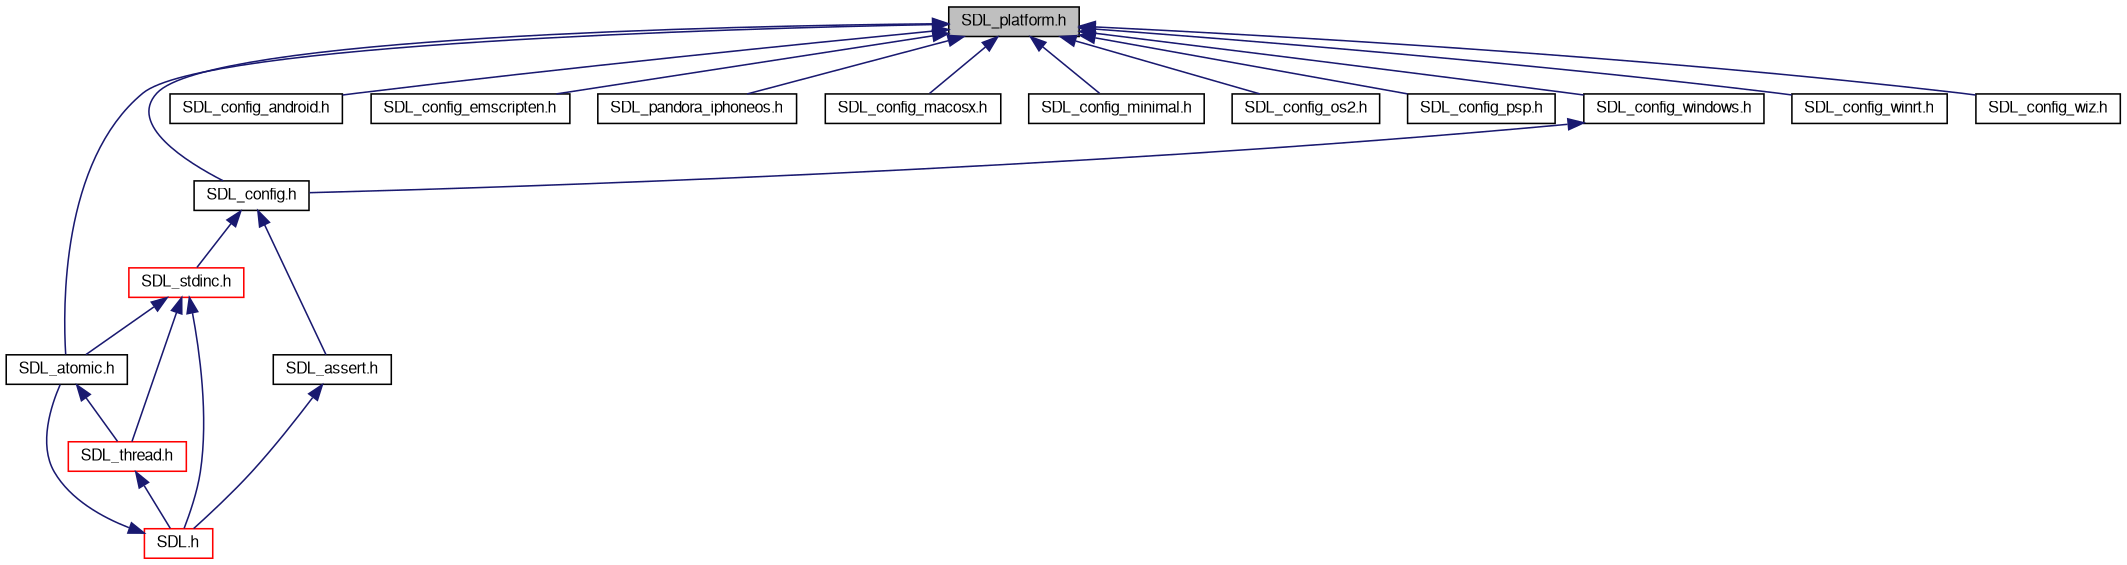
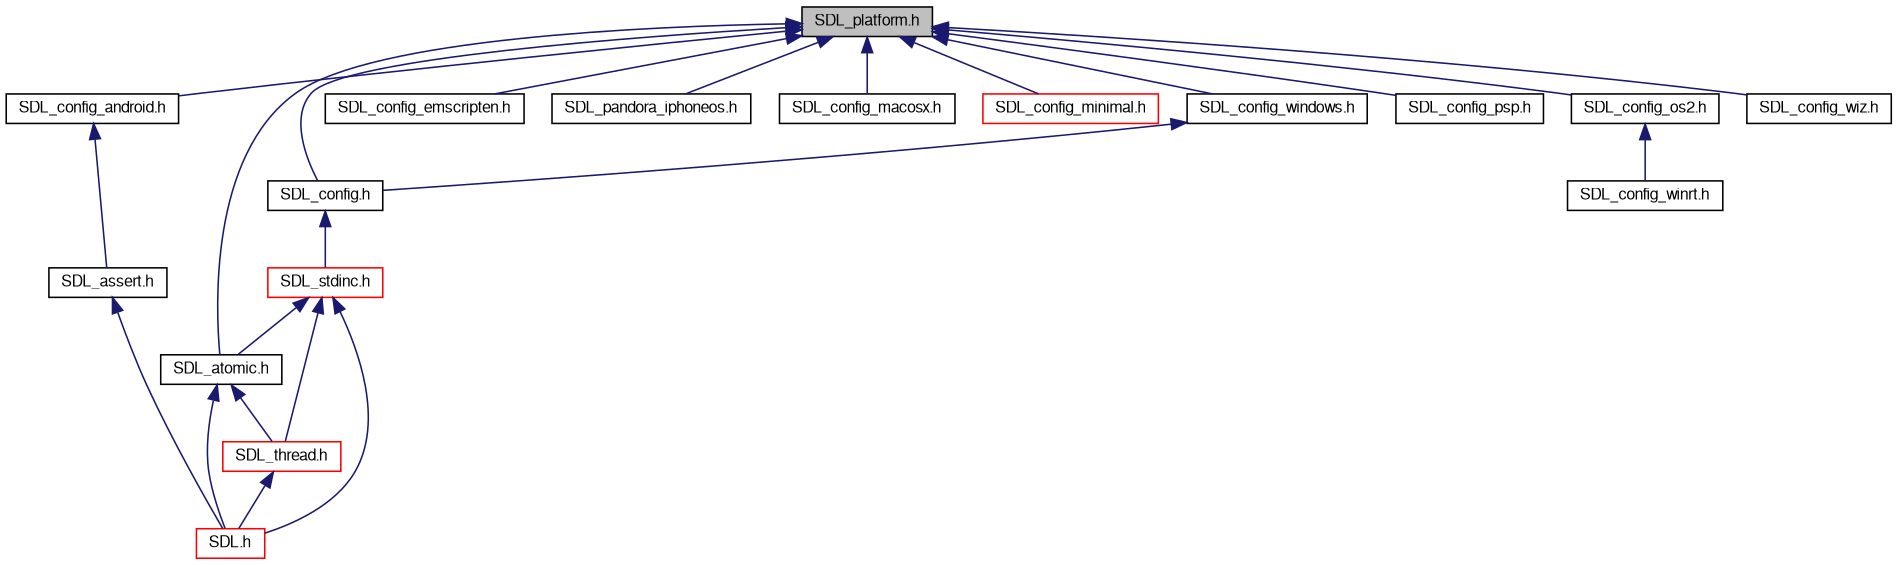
(1444, 58) -> (1645, 160)
(1116, 109) -> (1071, 109)
(295, 290) -> (101, 203)
(55, 474) -> (208, 465)
